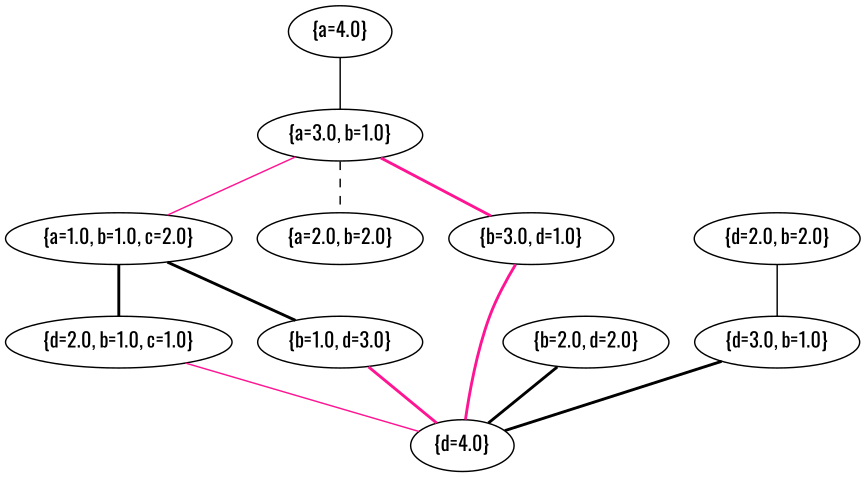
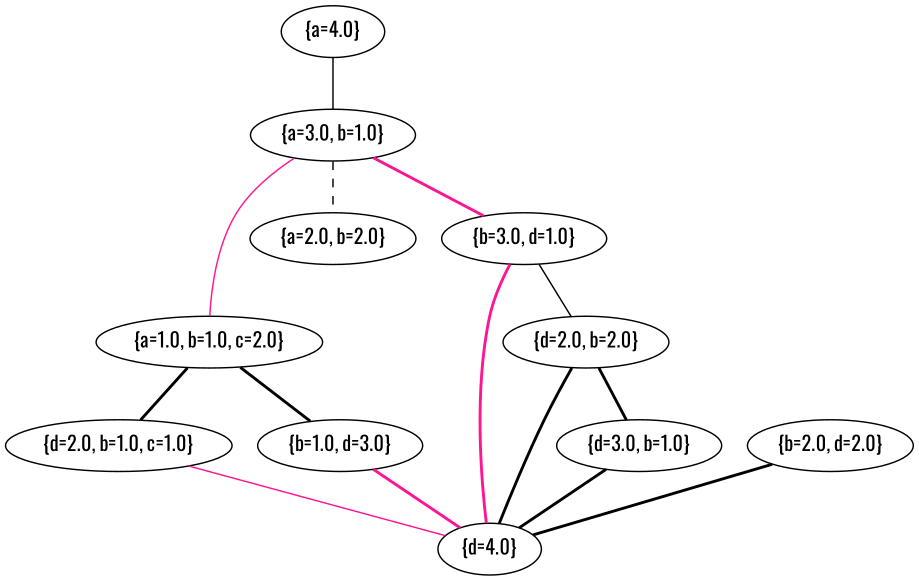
none -> (555, 290)
(777, 291) -> (613, 394)
none -> (533, 444)
